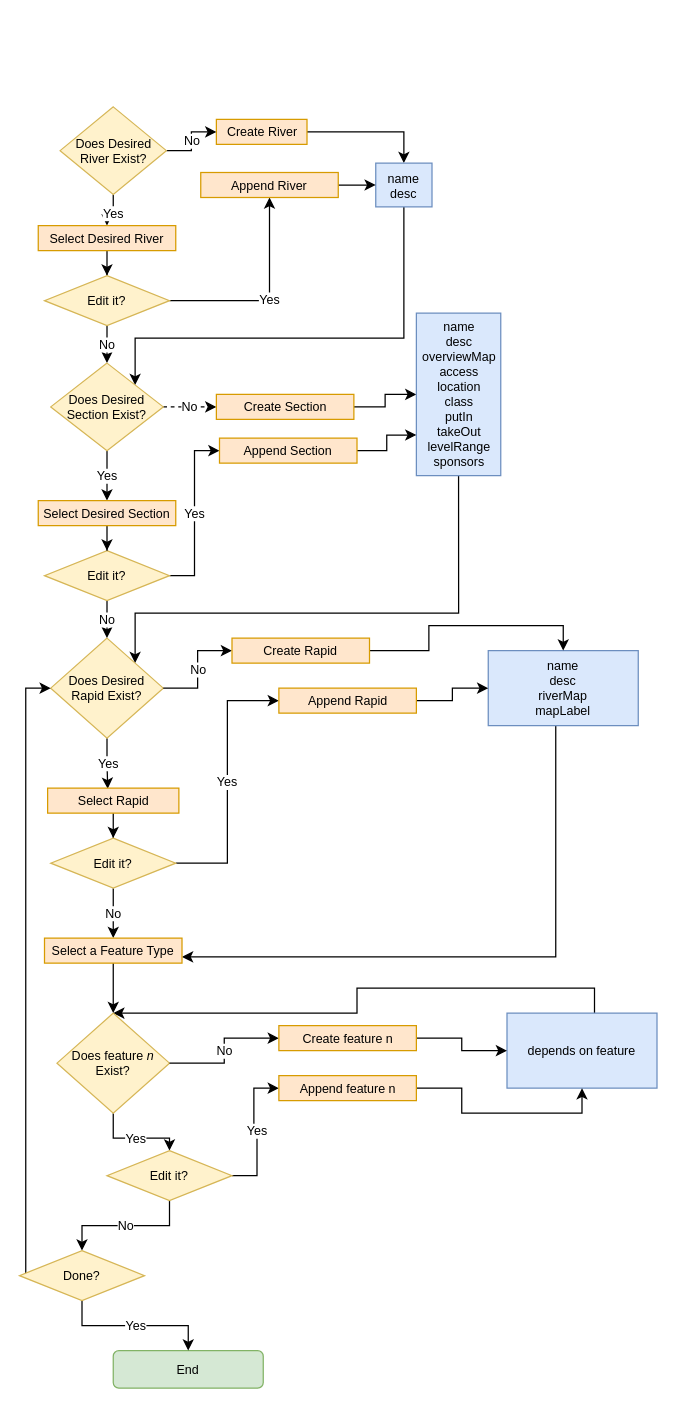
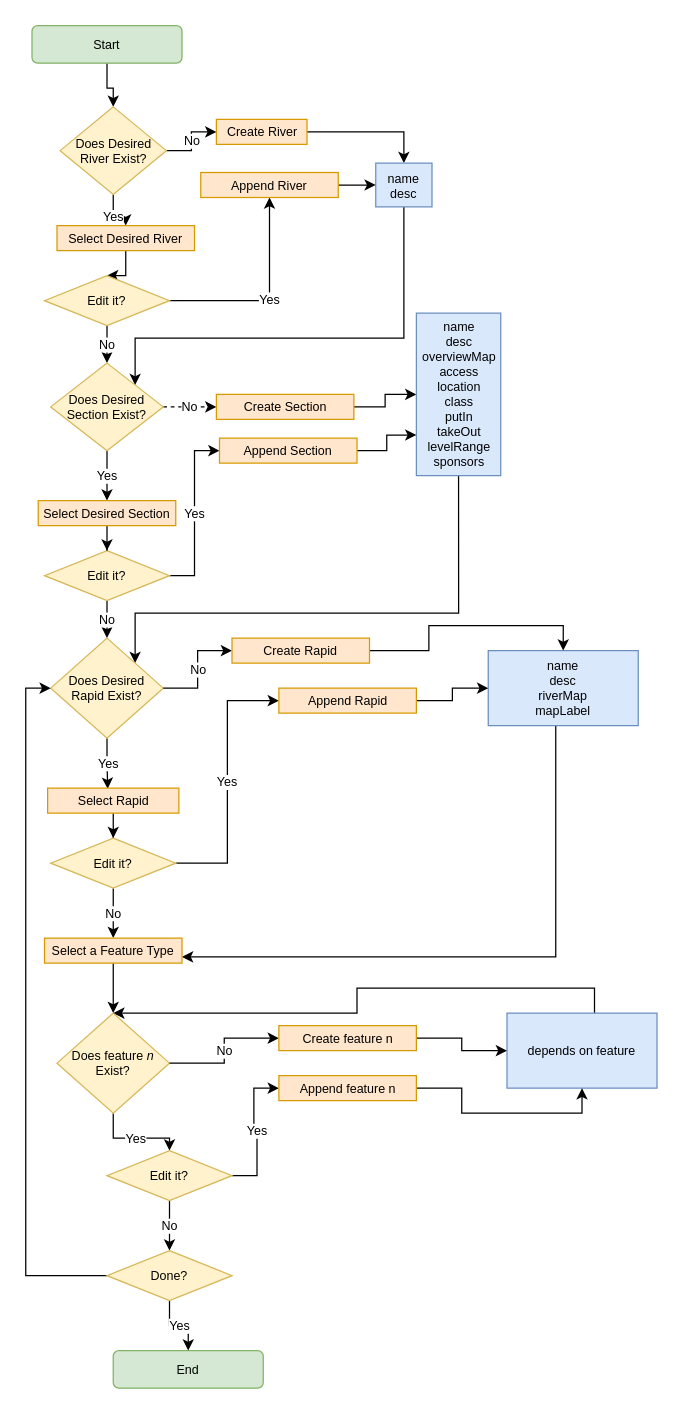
none -> (107, 44)
none -> (107, 83)
(107, 238) -> (126, 238)
(82, 1276) -> (169, 1276)
